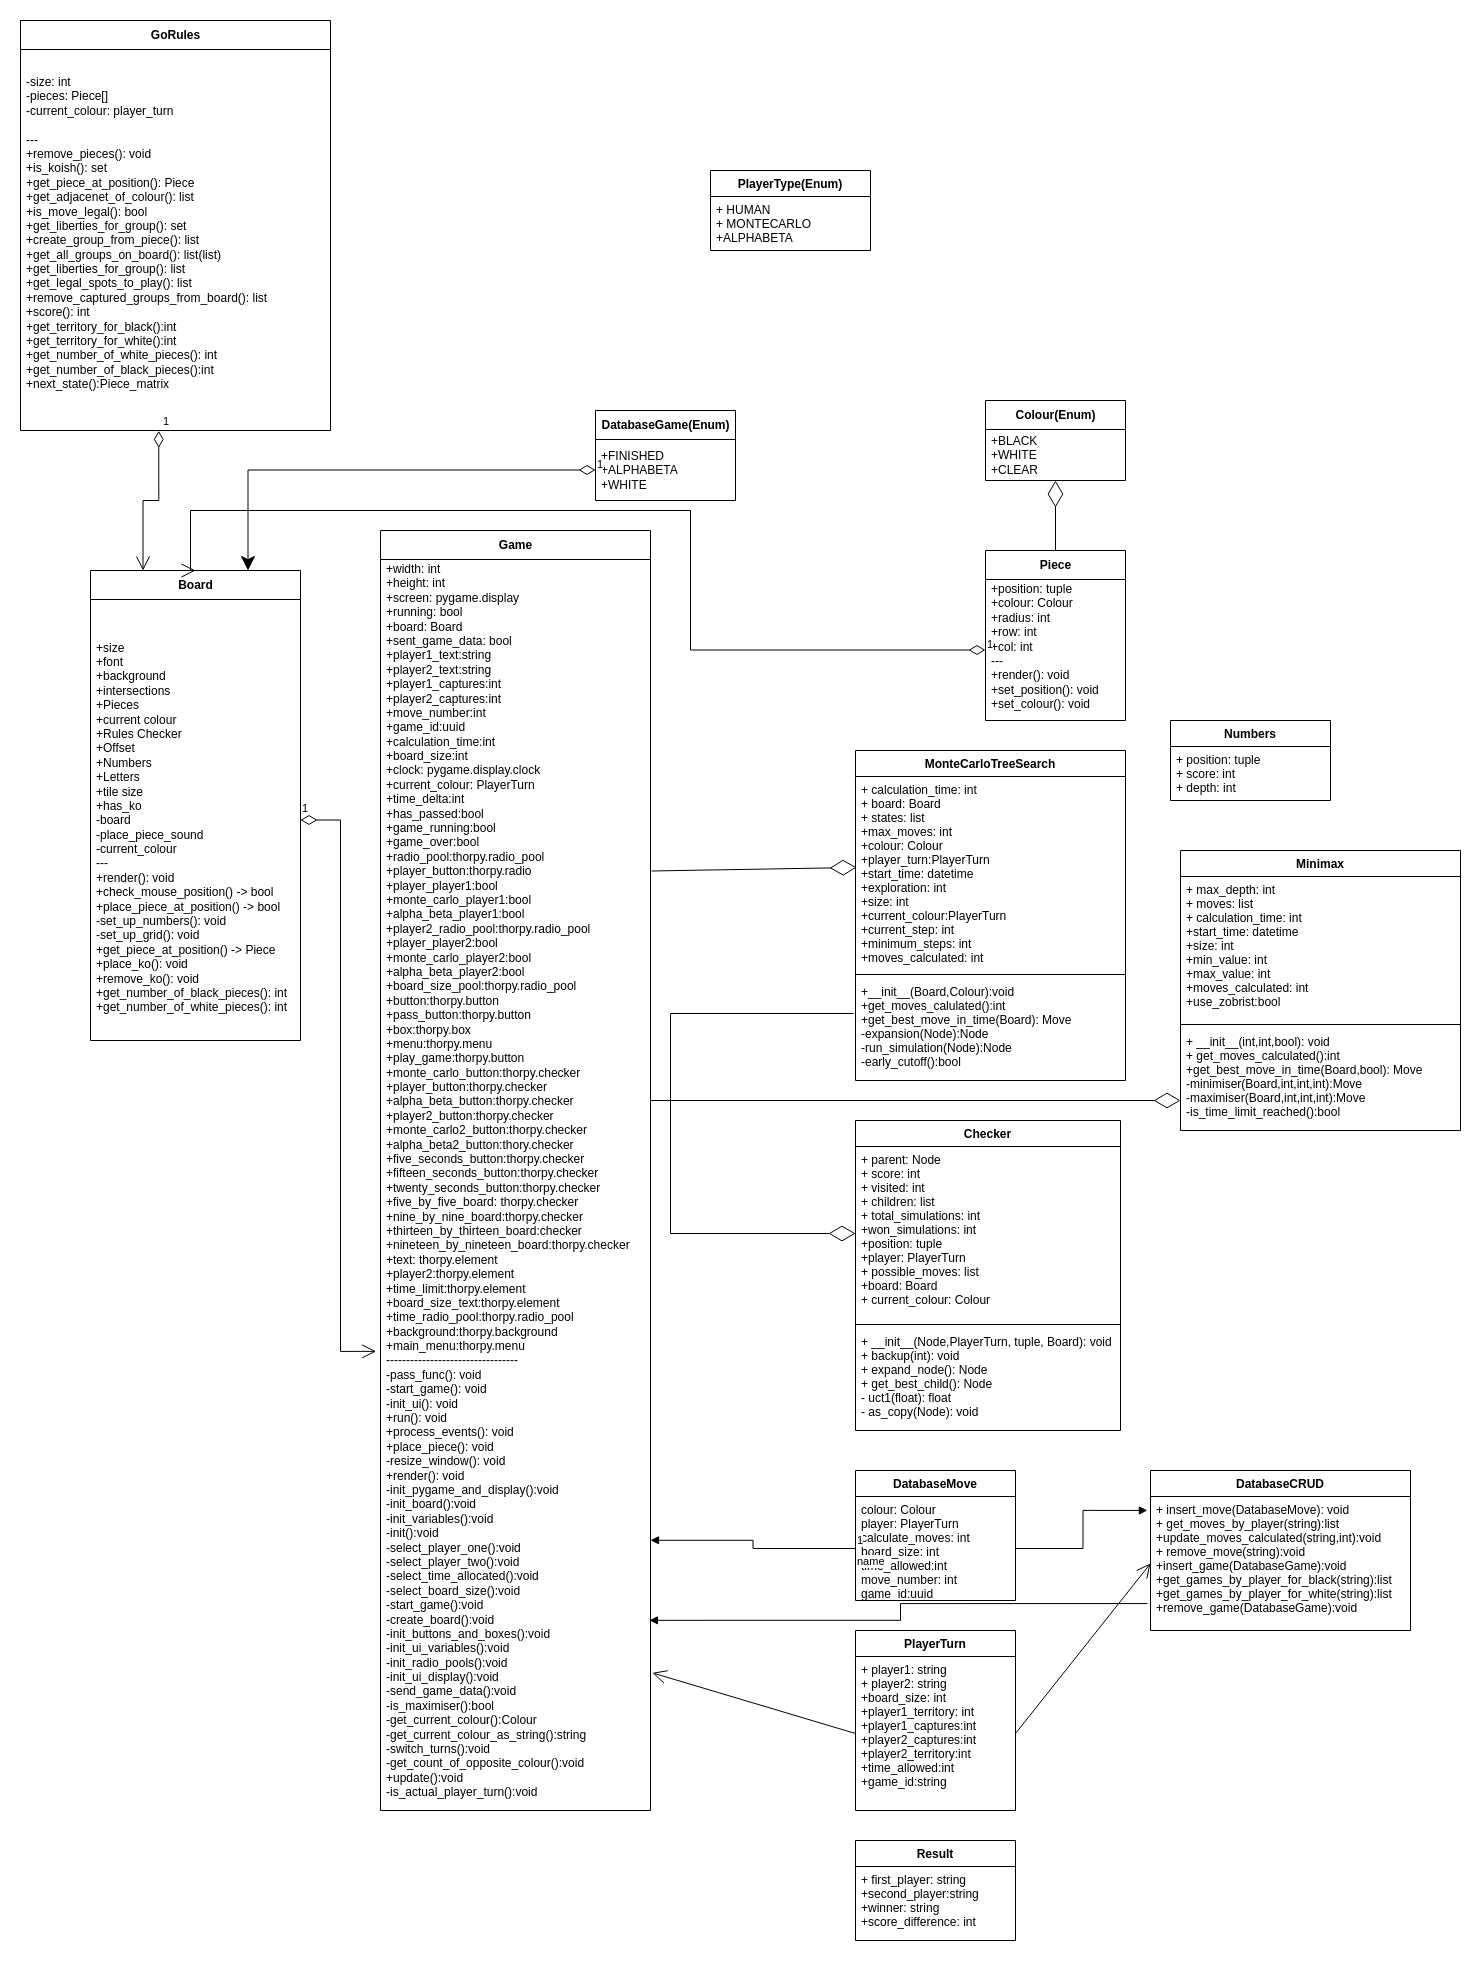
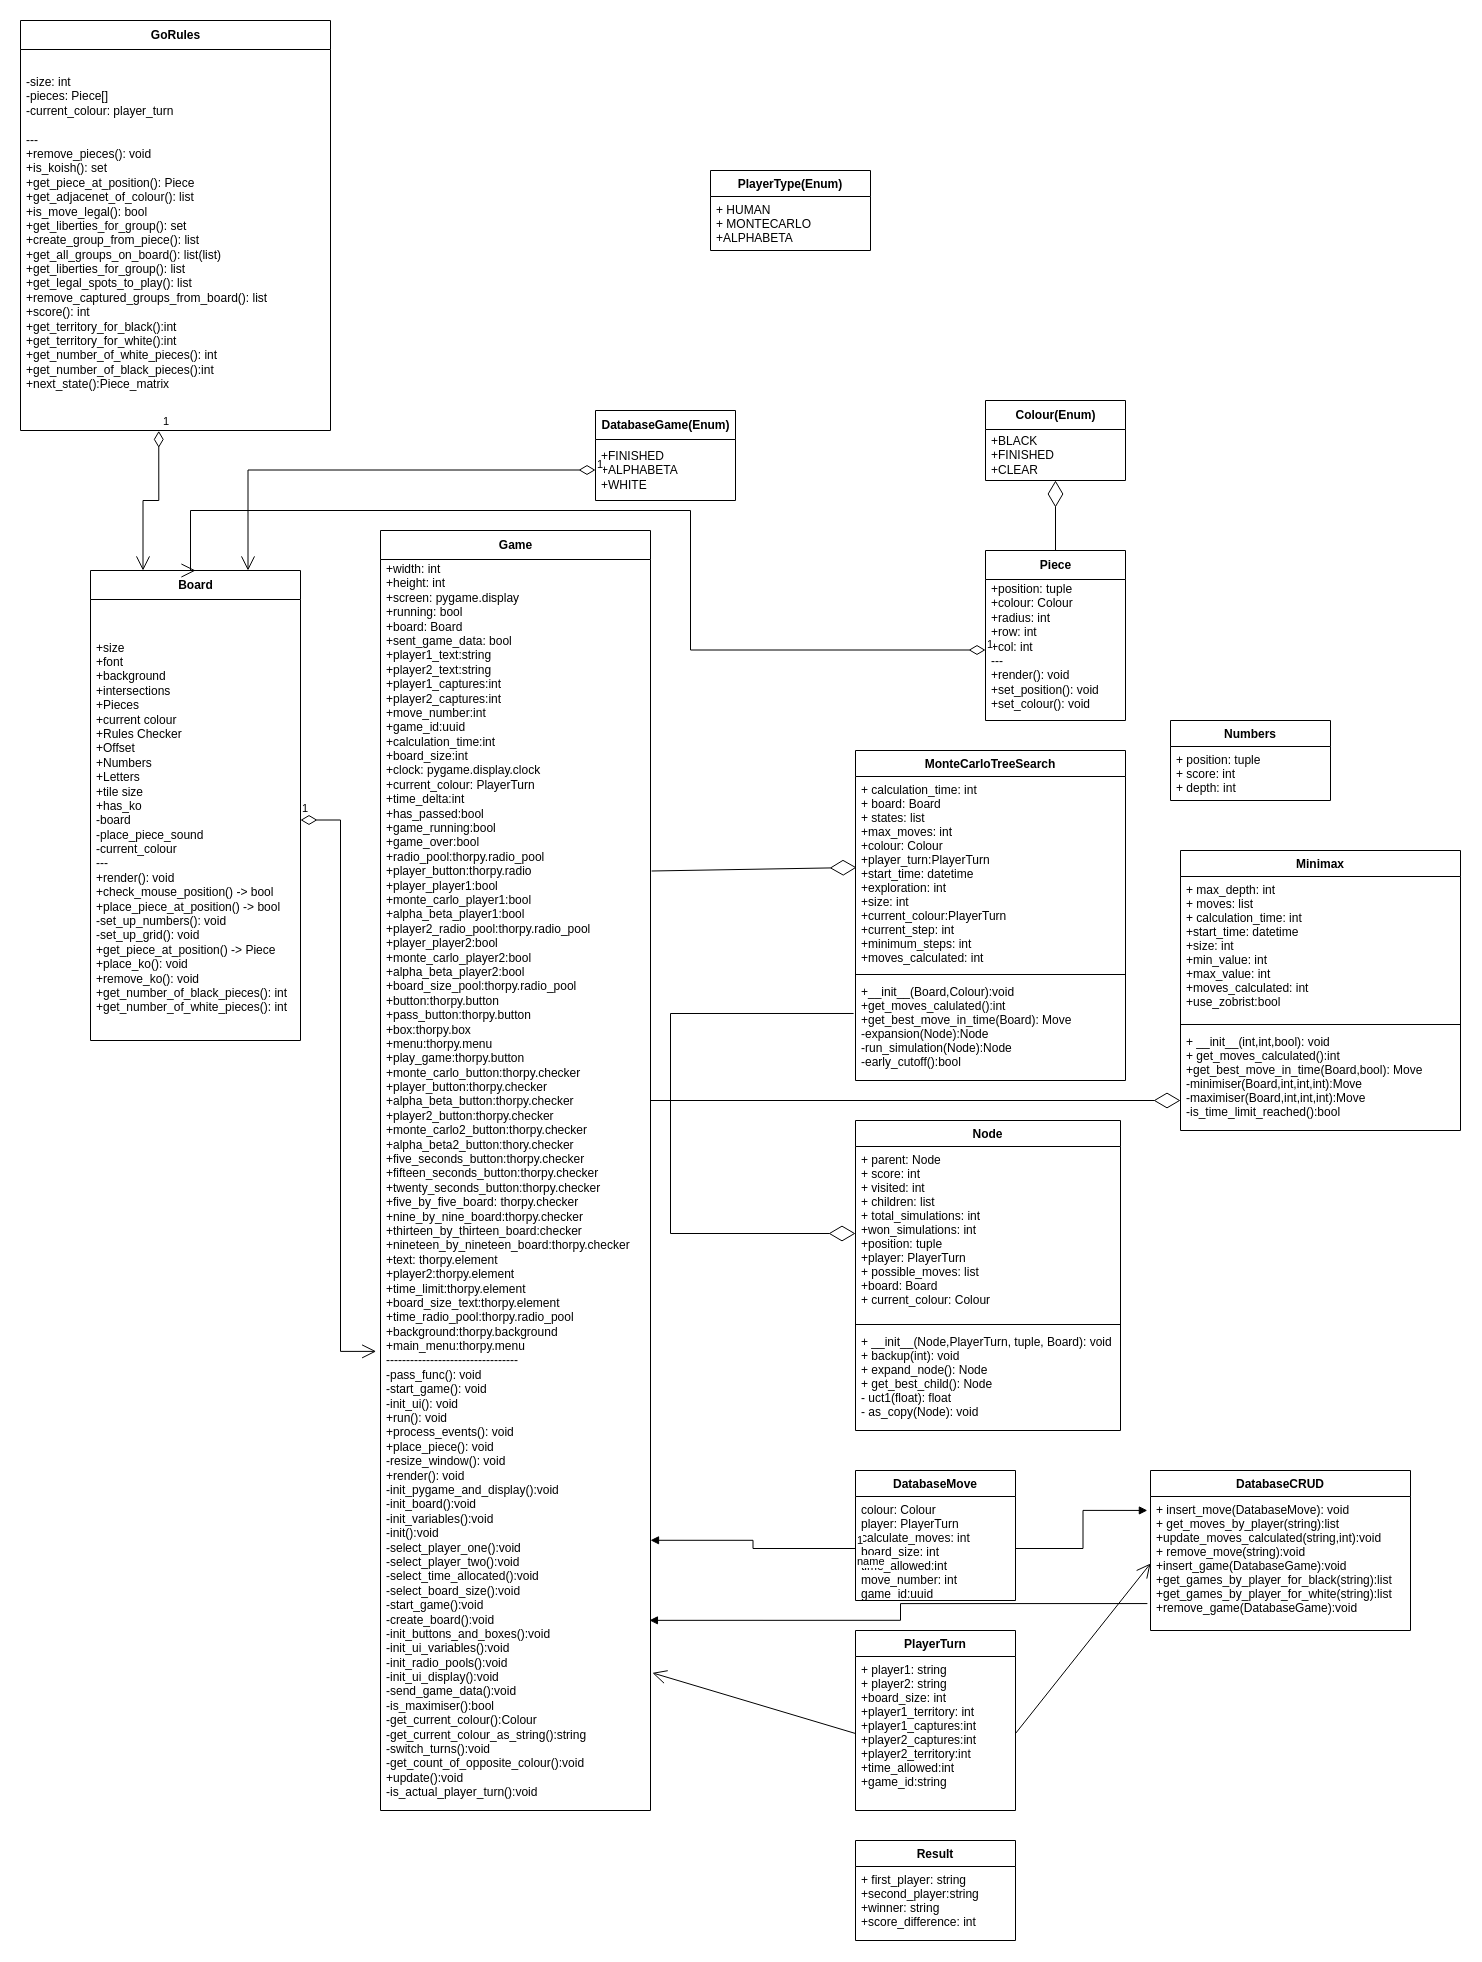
(1012, 456) -> (1022, 456)
(248, 558) -> (248, 561)
(988, 1134) -> (988, 1134)
